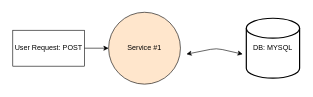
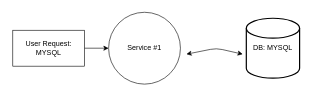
(48, 48) -> (48, 48)
(144, 48) -> (144, 48)
